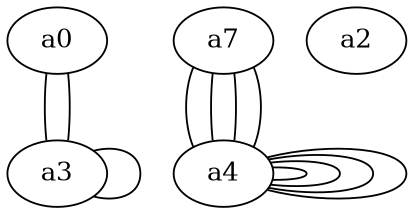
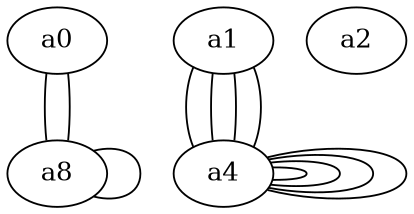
(224, 41) -> (224, 41)
(57, 174) -> (57, 174)
